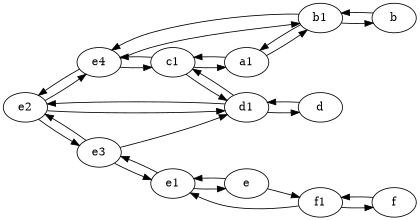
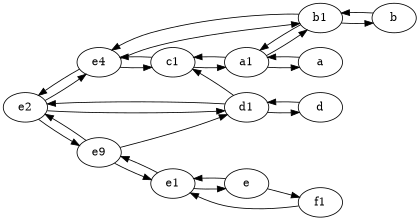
none -> (320, 62)
(203, 86) -> none
(99, 152) -> (99, 152)
(394, 202) -> none
